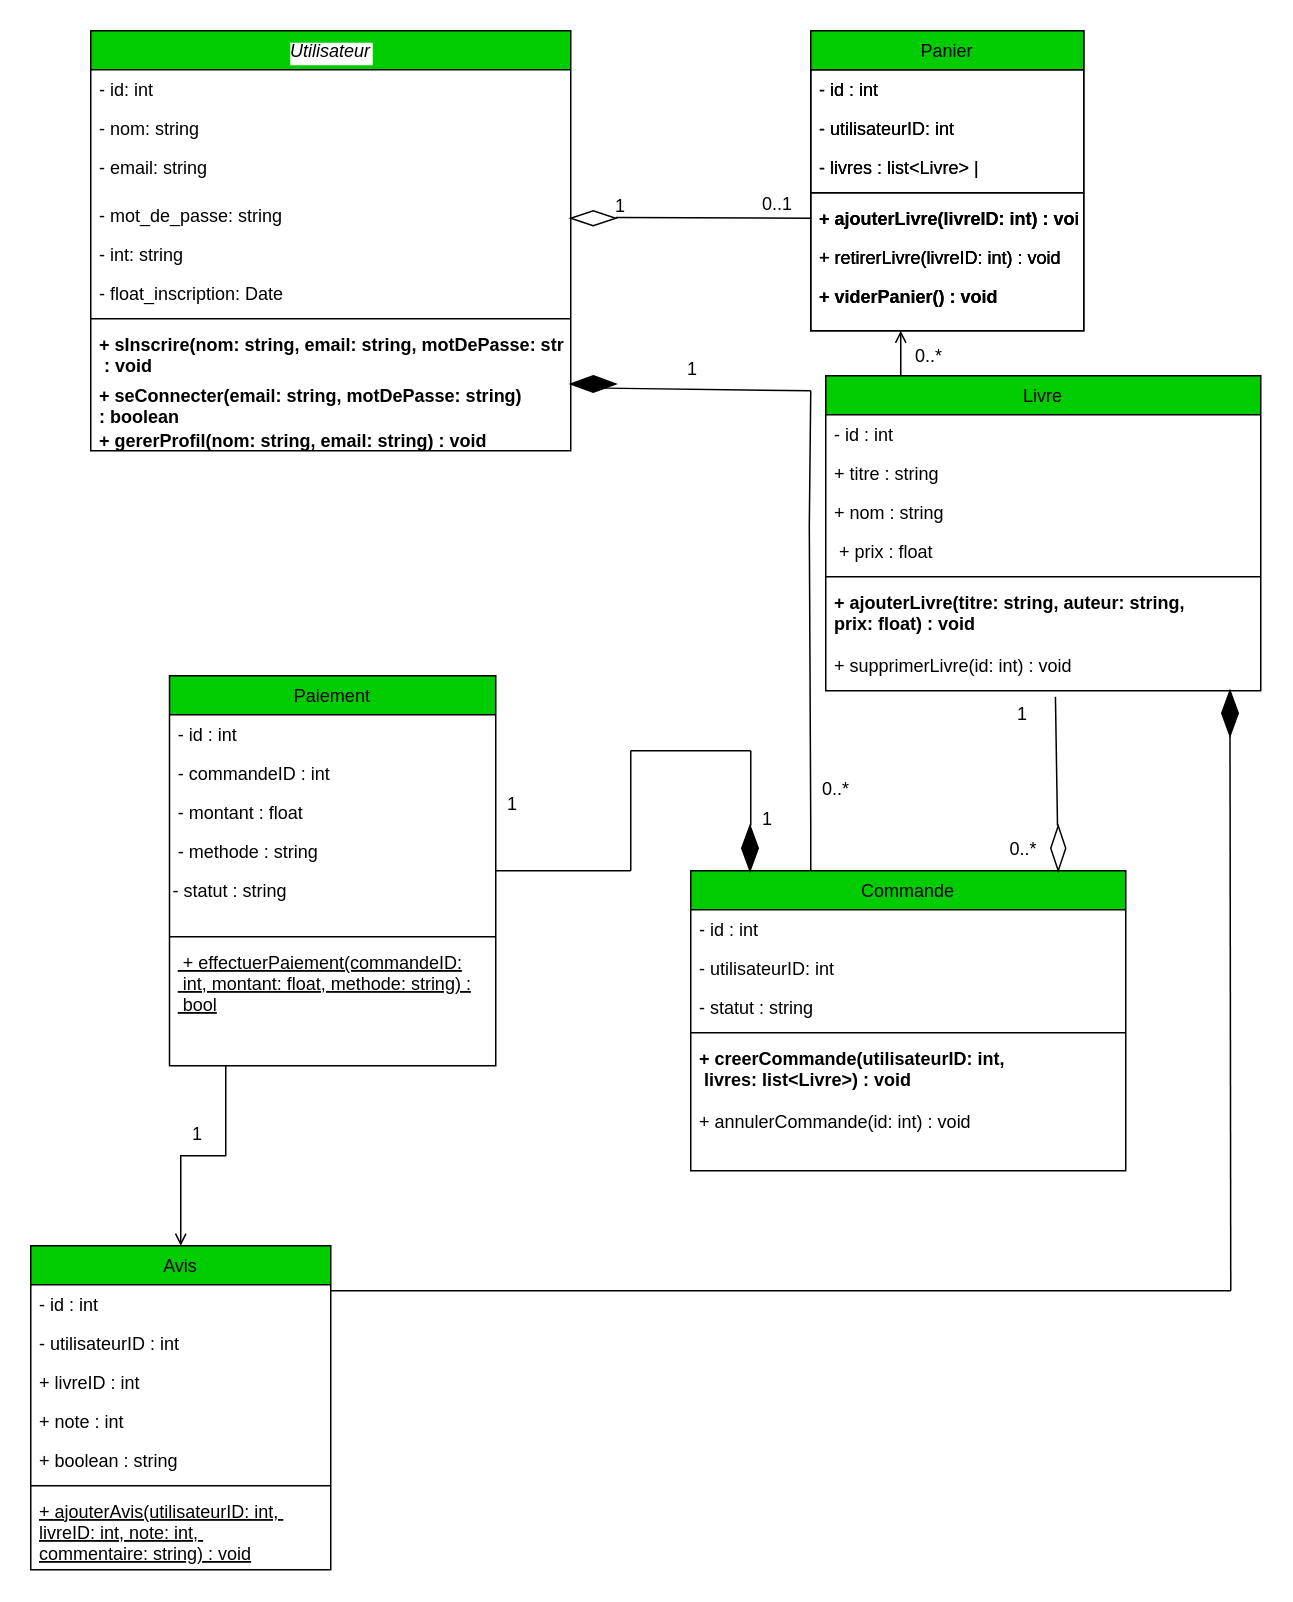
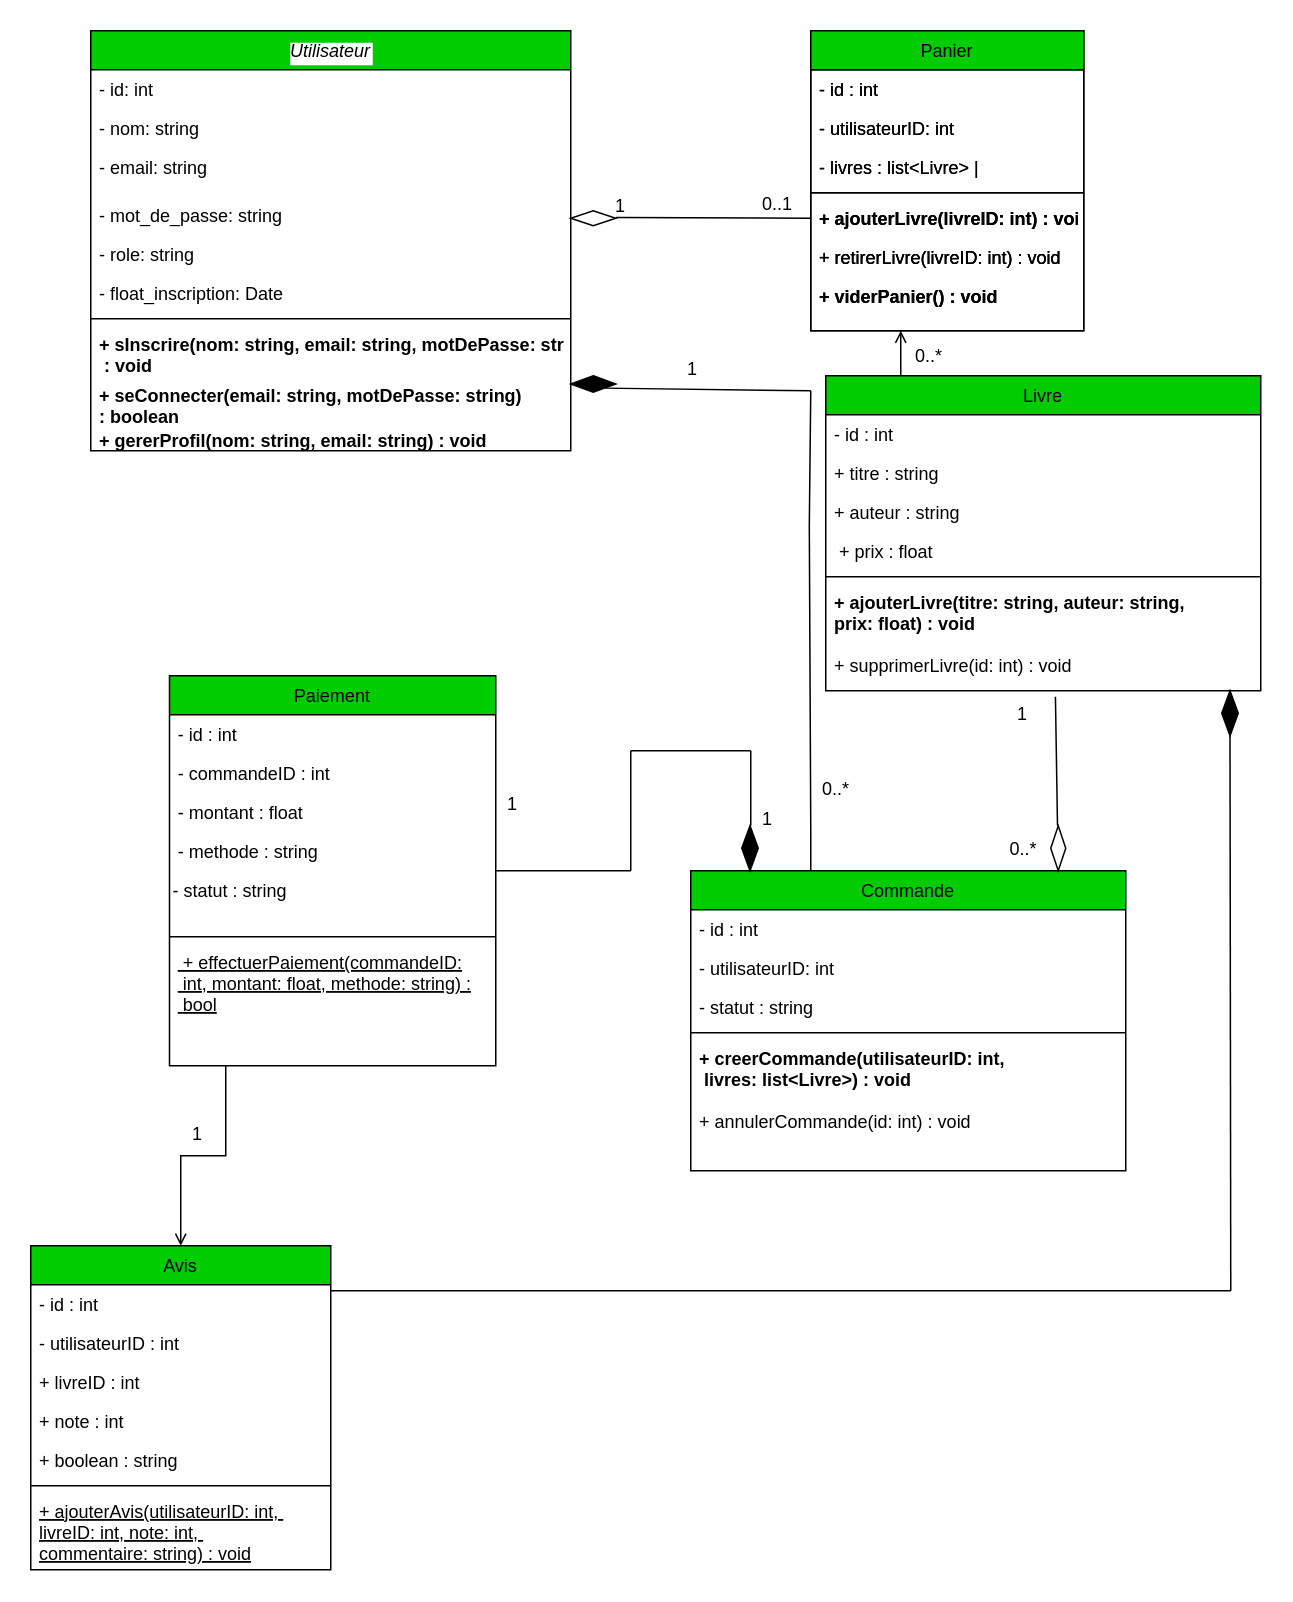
(153, 255) -> (158, 255)
(893, 513) -> (908, 513)
